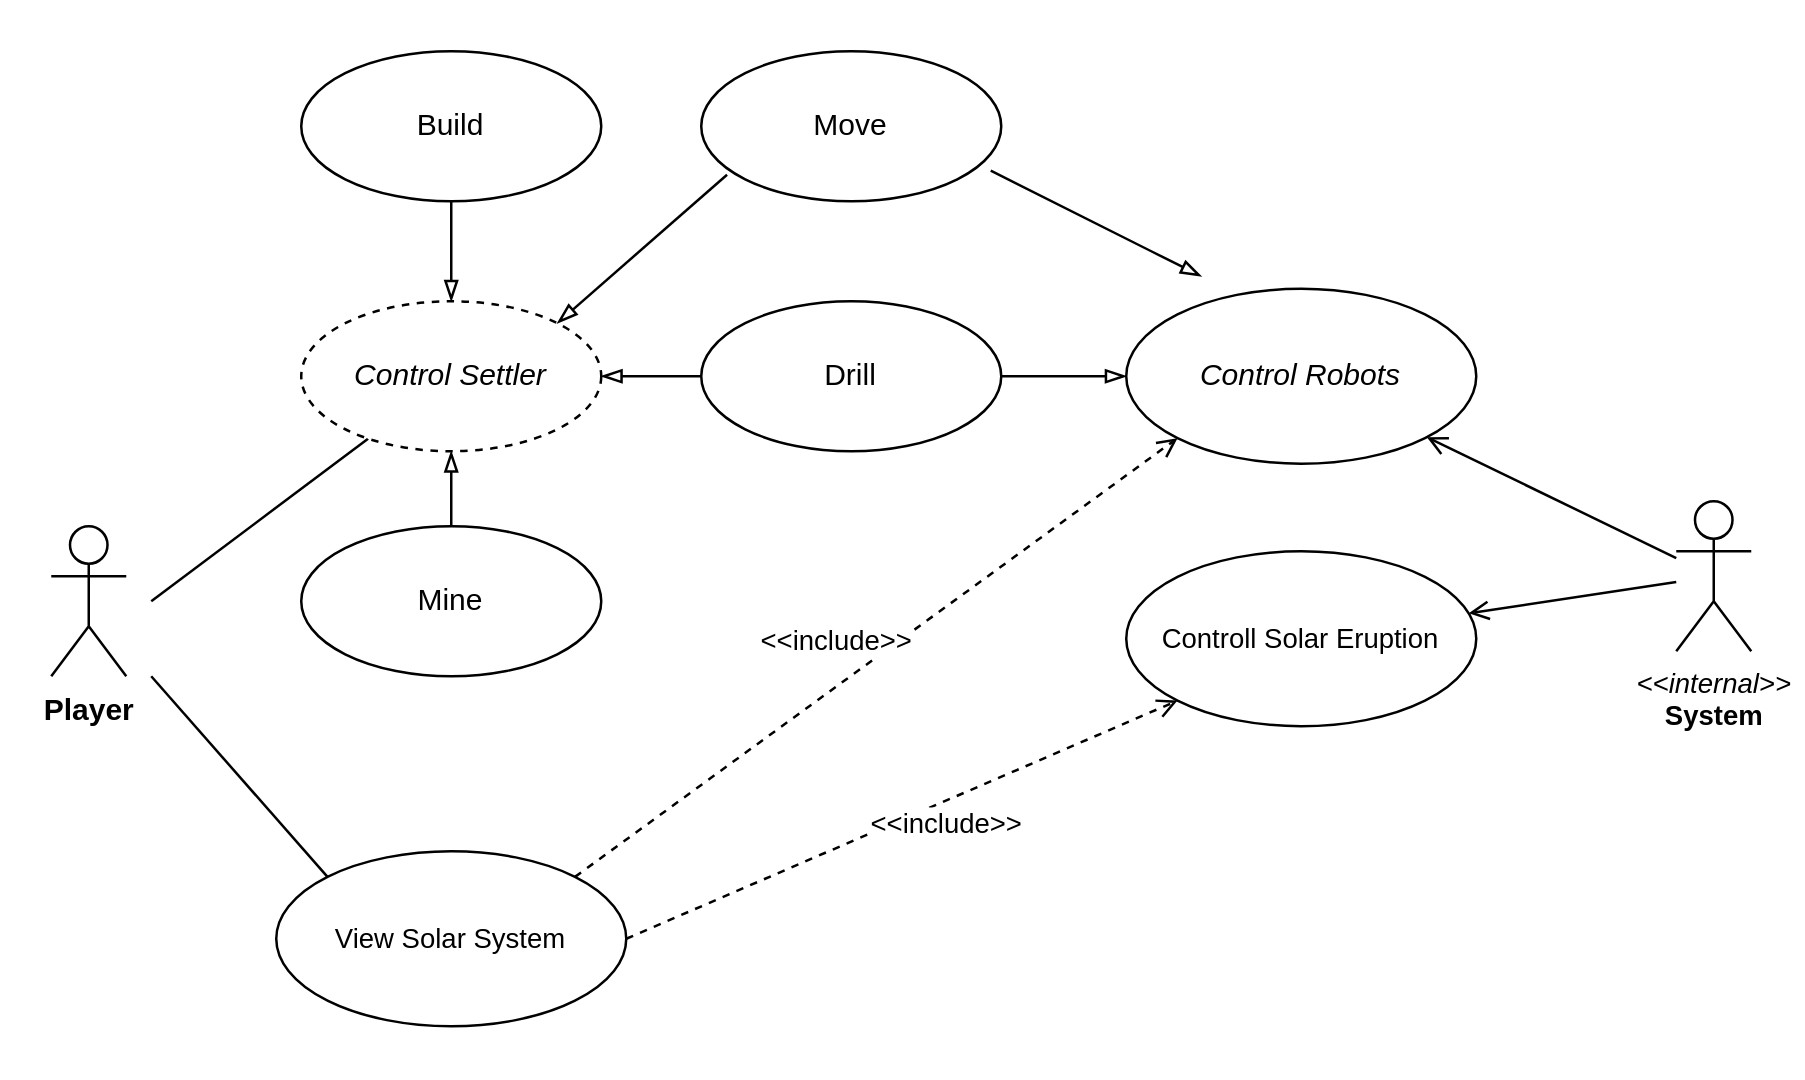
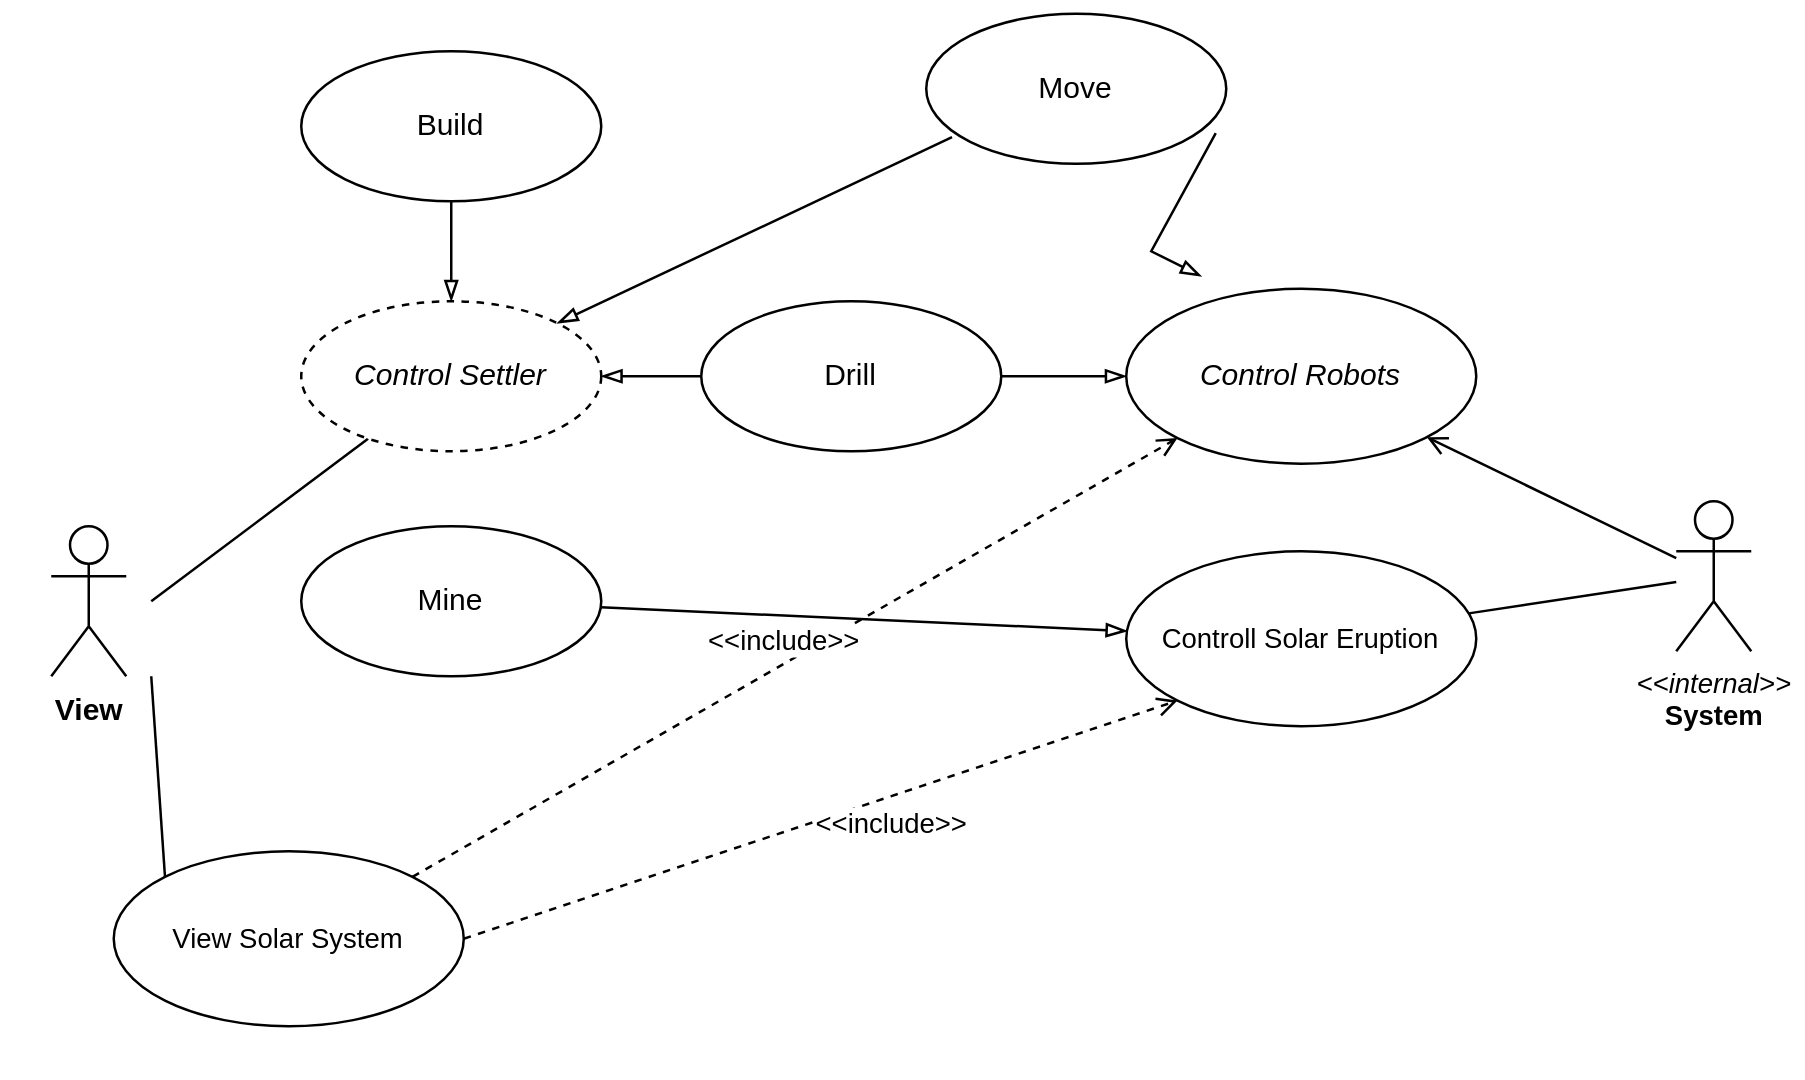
(851, 126) -> (1076, 89)
(451, 499) -> (726, 613)
(1477, 612) -> (1476, 612)
(90, 712) -> (90, 712)
(451, 939) -> (289, 939)
